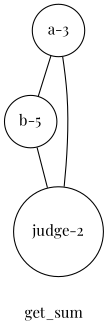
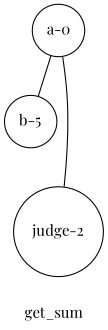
(58, 30) -> (58, 30)
(42, 168) -> none
